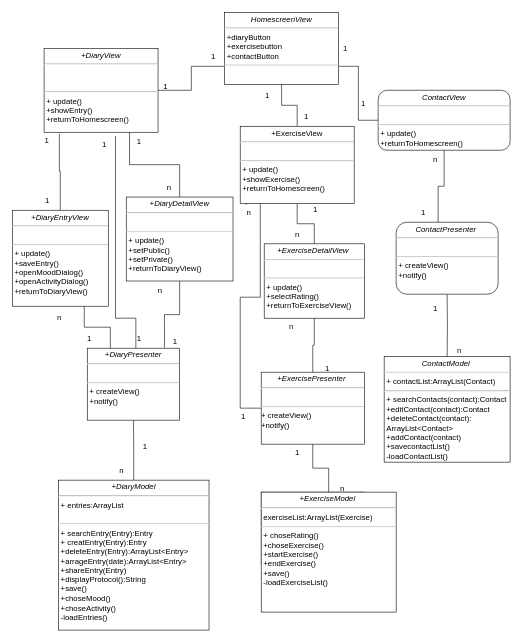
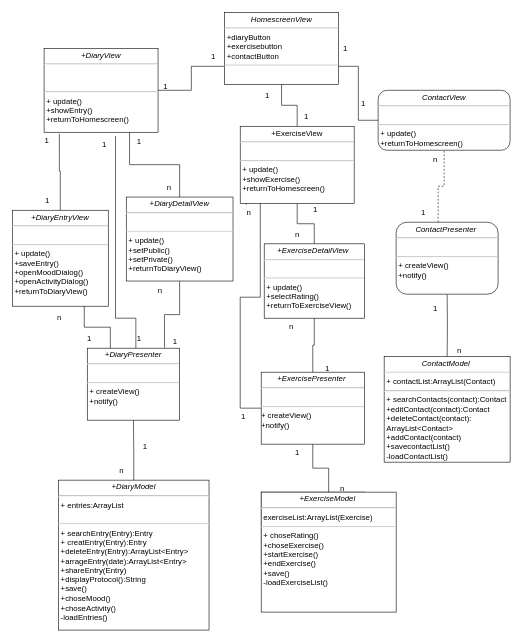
(441, 186) -> (441, 186)
